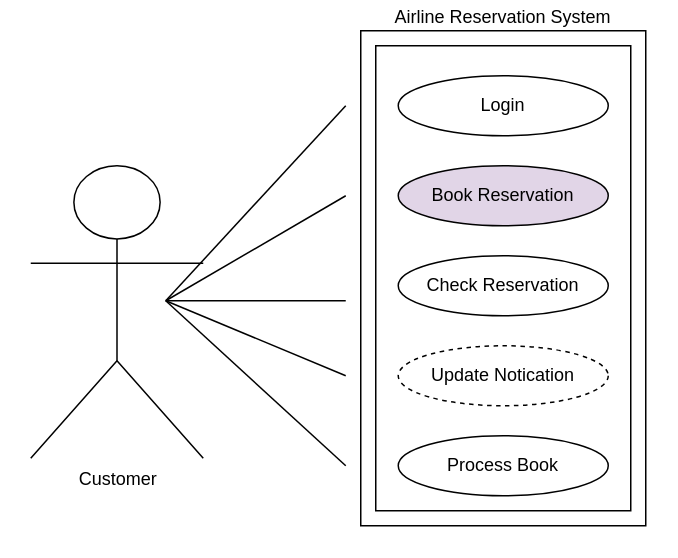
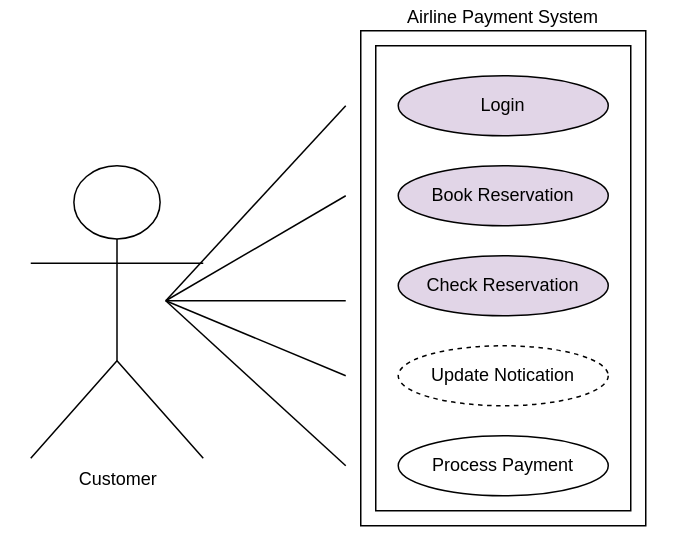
(503, 15) -> (503, 15)
(503, 106) -> (503, 106)
(503, 286) -> (503, 286)
(503, 466) -> (503, 466)
